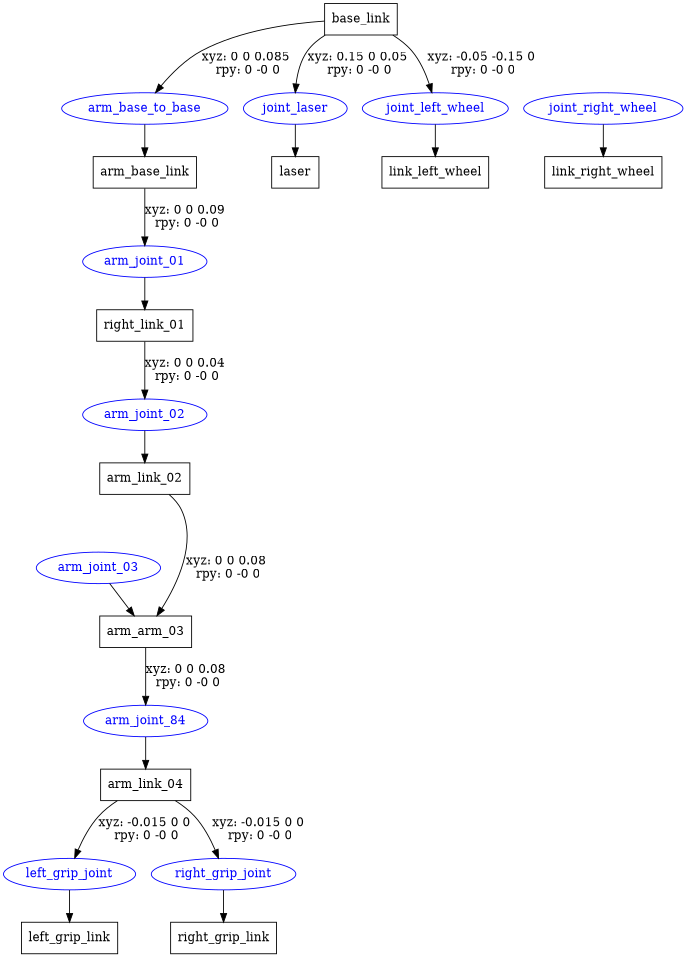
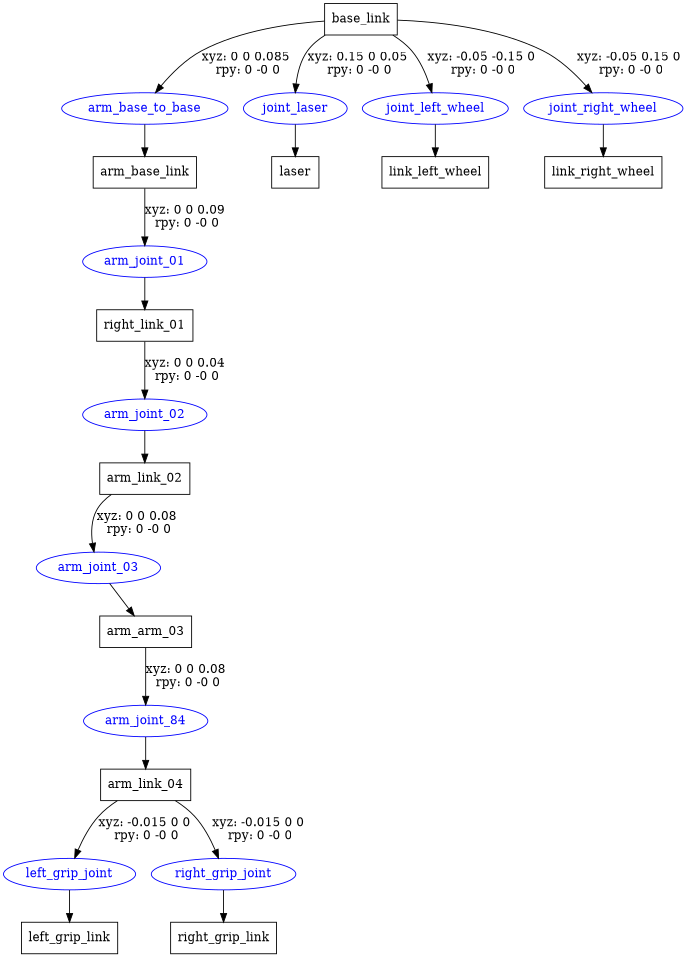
none -> (499, 35)
(186, 551) -> (94, 516)
